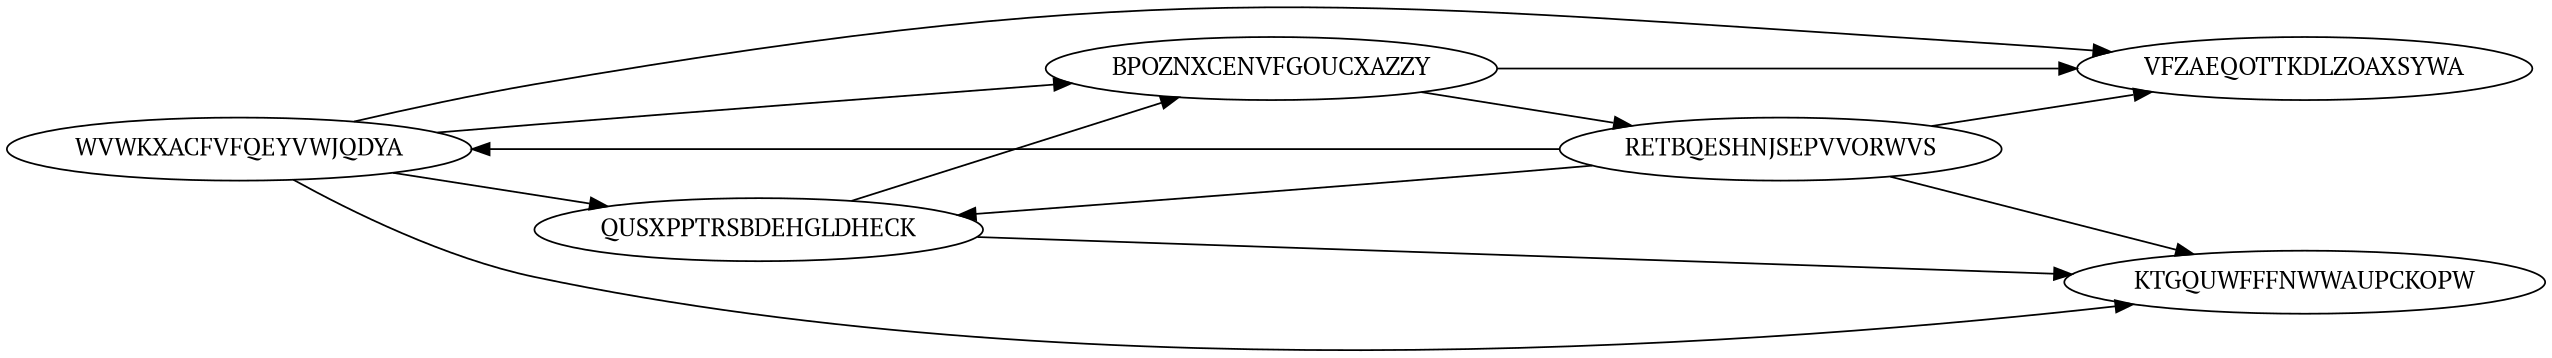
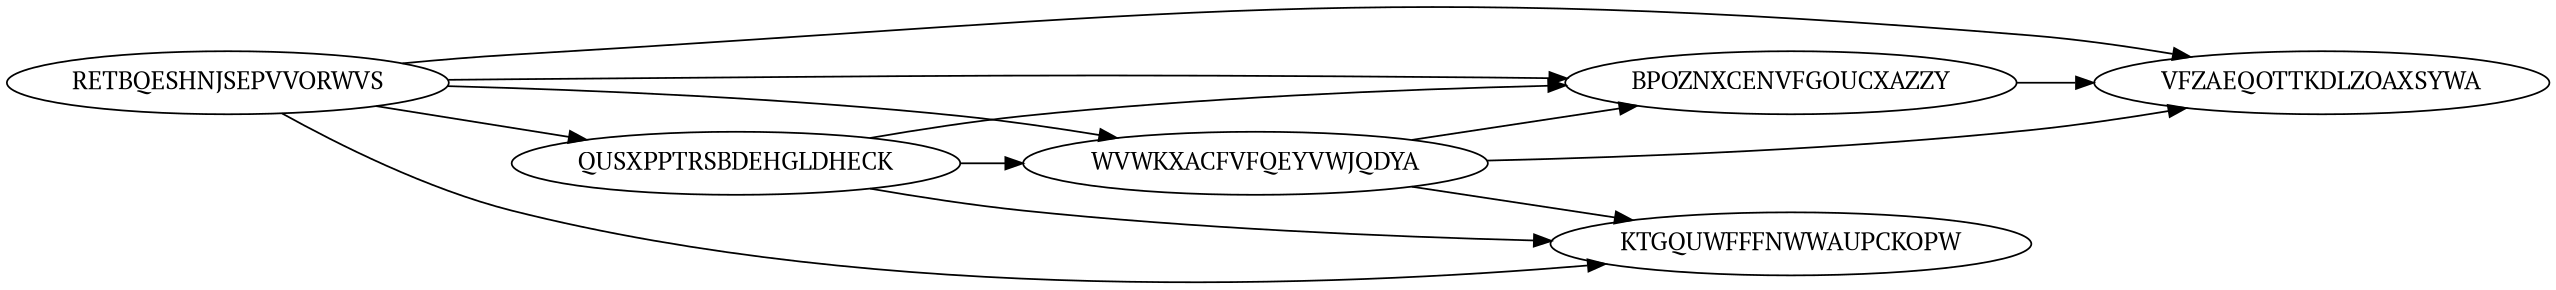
(1517, 107) -> (999, 76)
(491, 188) -> (983, 163)
